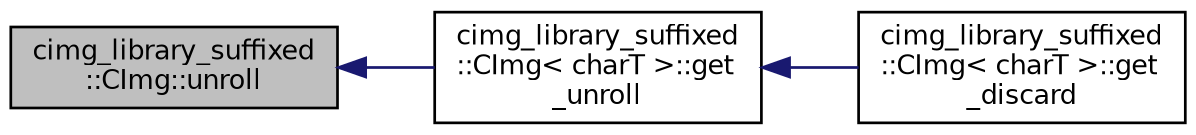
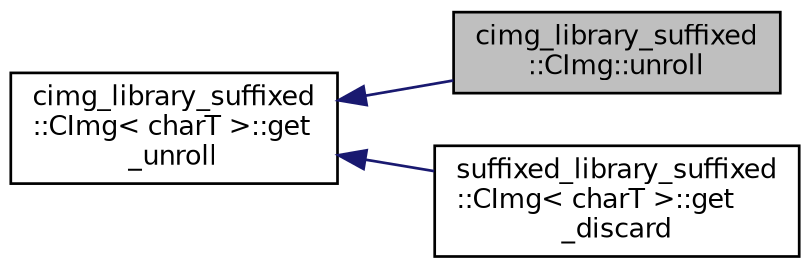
(400, 68) -> (409, 88)
(1022, 68) -> (617, 201)
